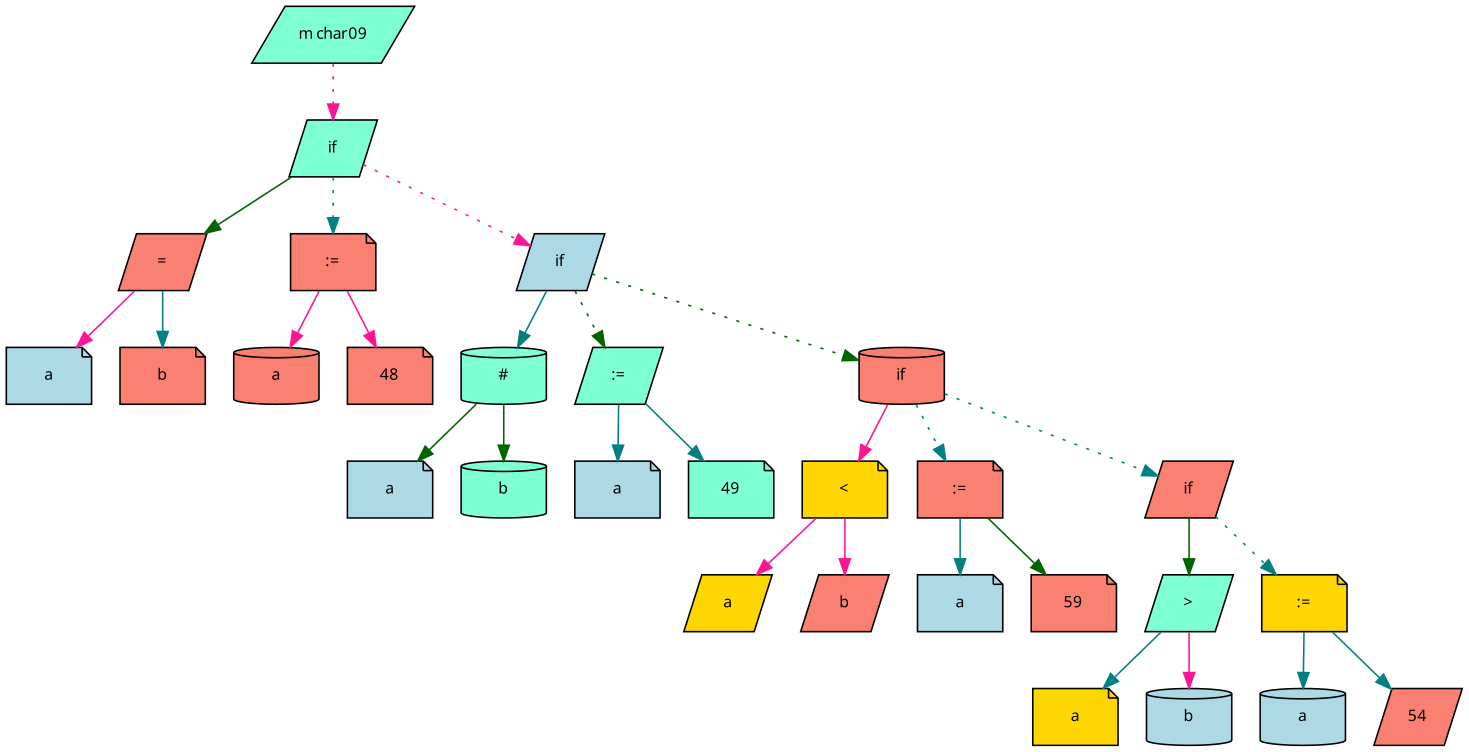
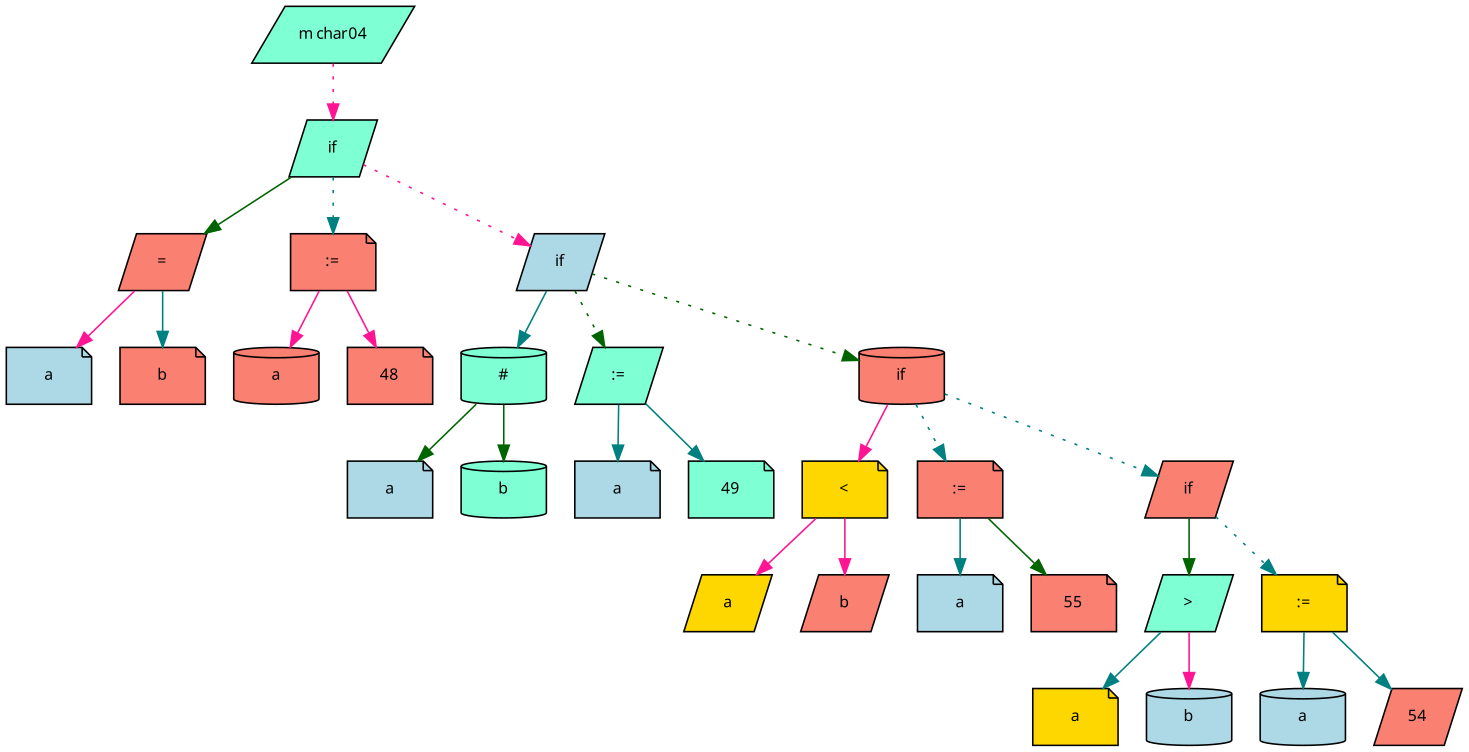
(333, 35) -> (333, 35)
(1074, 603) -> (1074, 603)
